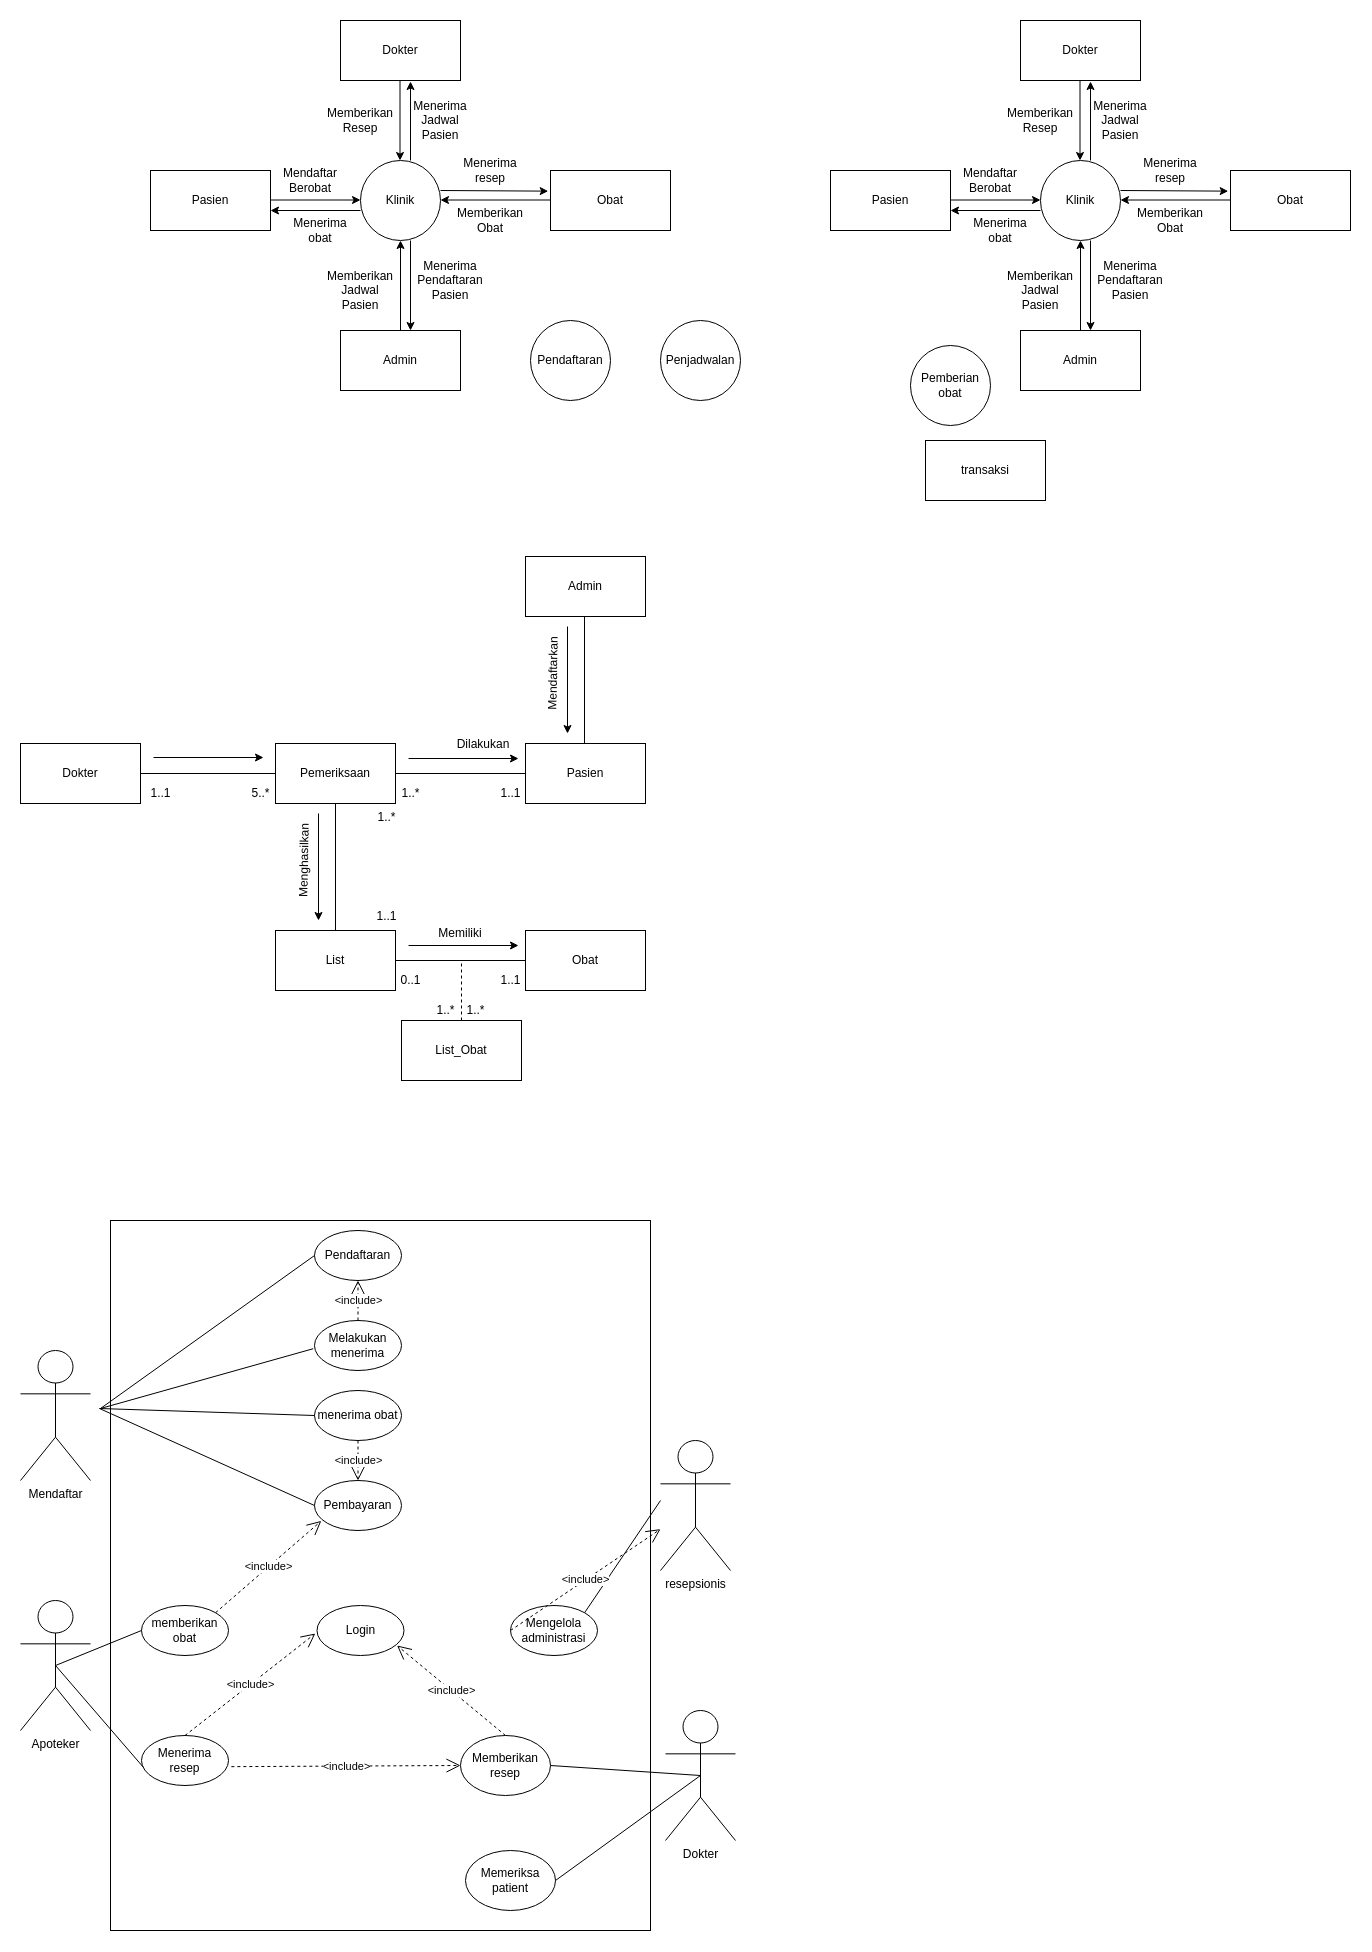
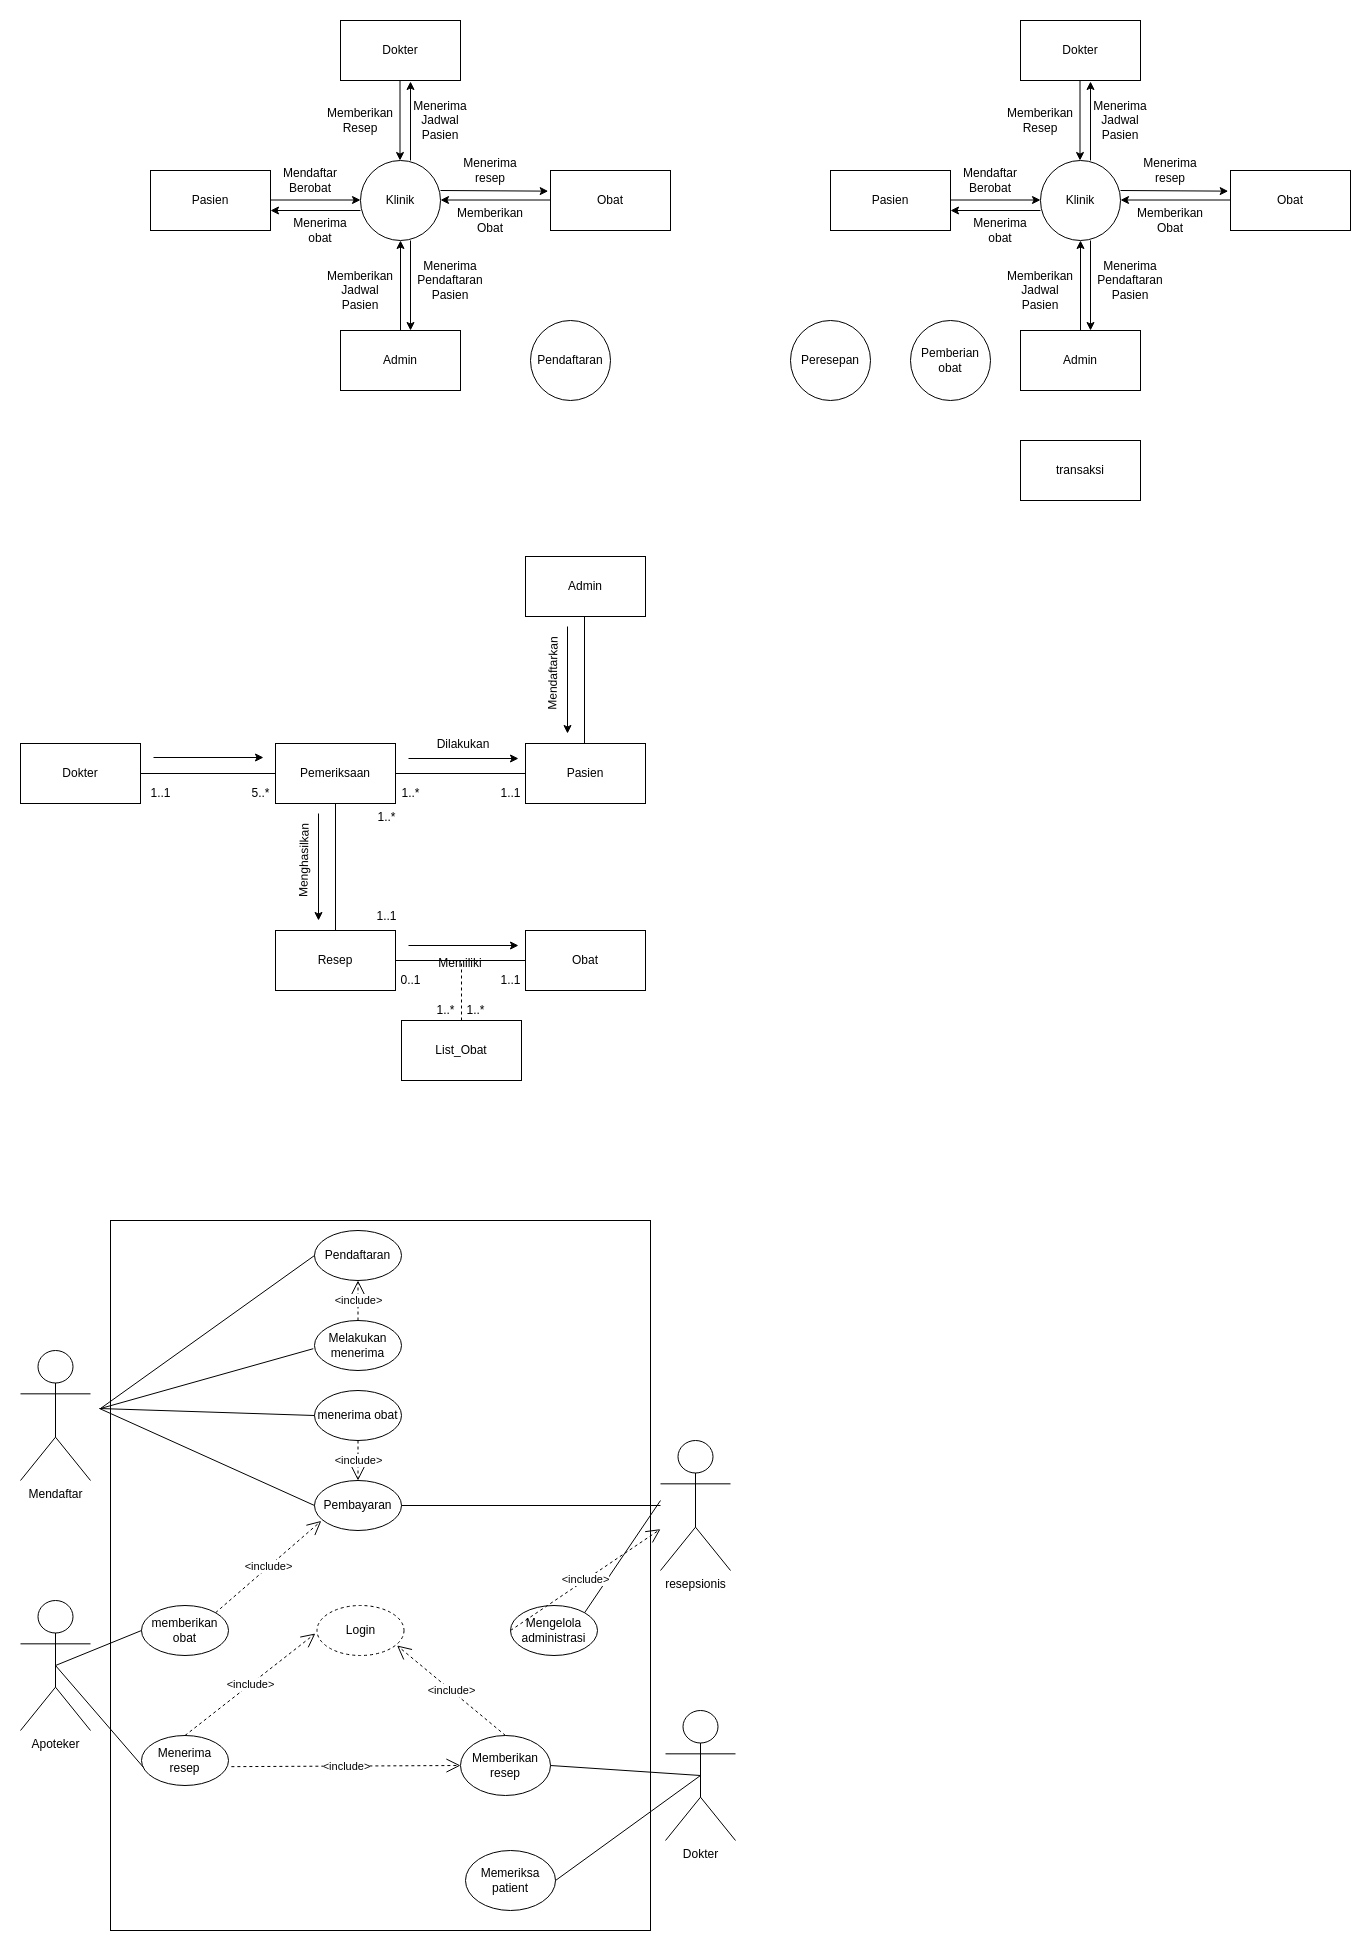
(701, 361) -> none
none -> (831, 361)
(951, 386) -> (951, 361)
(986, 471) -> (1081, 471)
(484, 745) -> (464, 745)
(461, 934) -> (461, 964)
(336, 961) -> (336, 961)
none -> (531, 1506)
(361, 1631) -> (361, 1631)
